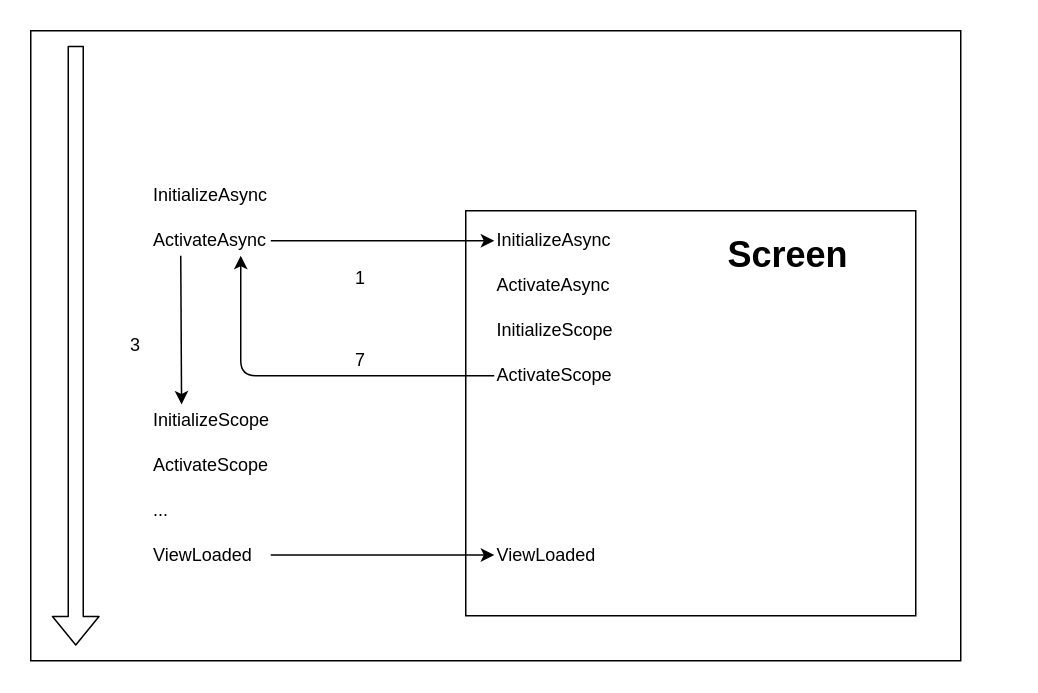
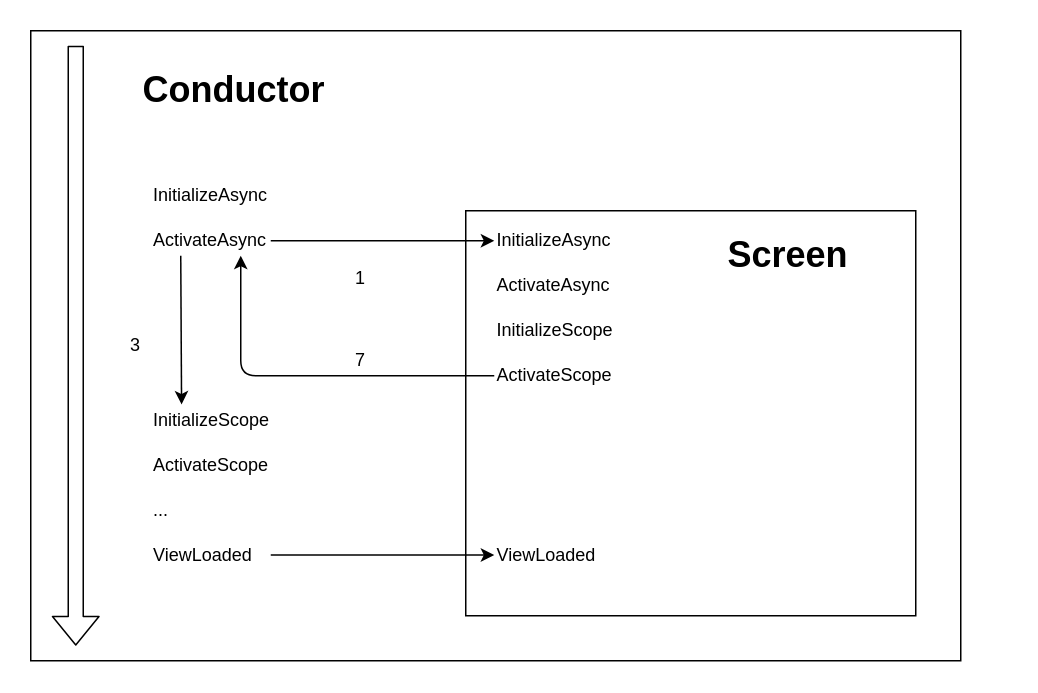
none -> (278, 91)
